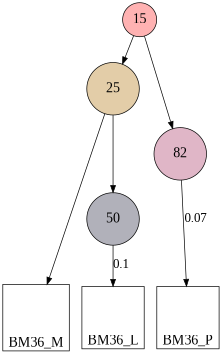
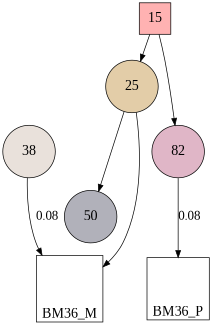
(140, 20) -> (155, 19)
none -> (29, 152)
(196, 219) -> (189, 217)
(113, 318) -> none
